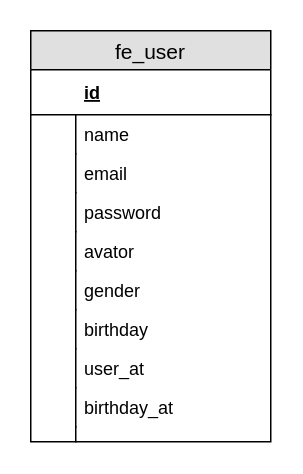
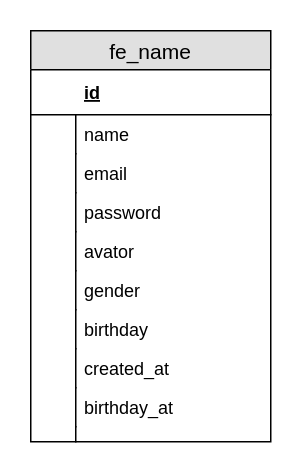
(150, 52) -> (150, 52)
(119, 369) -> (134, 369)
